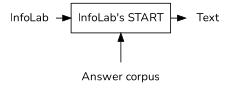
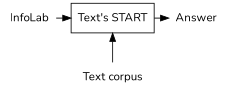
(121, 18) -> (113, 18)
(208, 18) -> (197, 18)
(121, 77) -> (113, 77)
